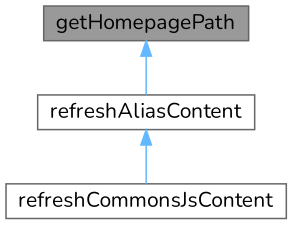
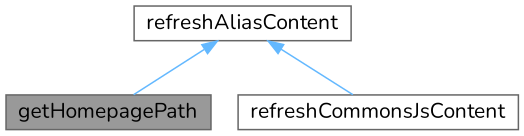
(146, 75) -> (169, 72)
